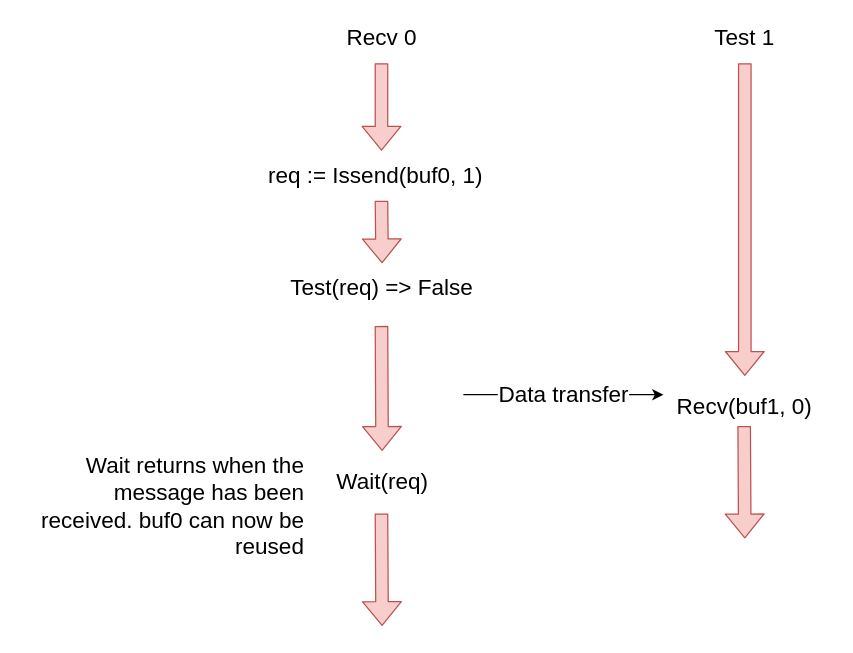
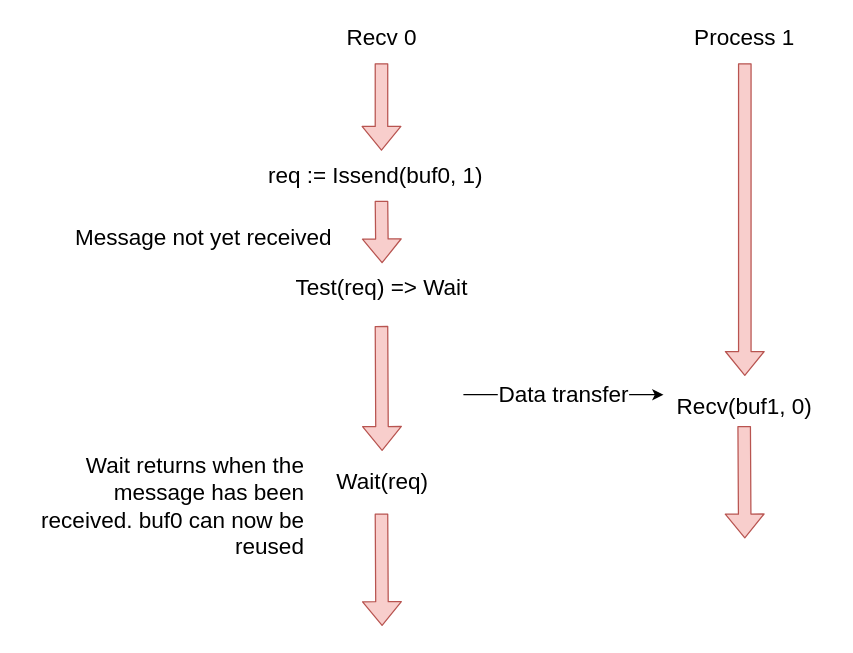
(744, 38) -> (744, 38)
none -> (204, 238)
(382, 288) -> (382, 288)
